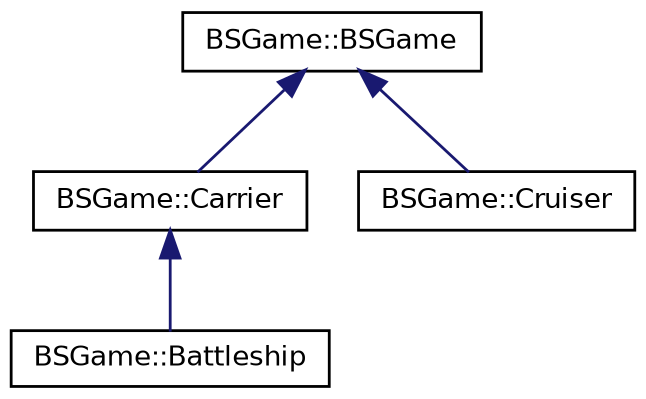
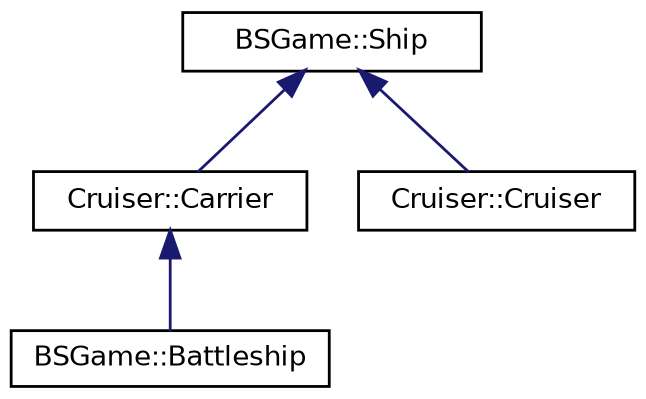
(332, 42) -> (332, 42)
(170, 201) -> (170, 201)
(497, 201) -> (497, 201)
